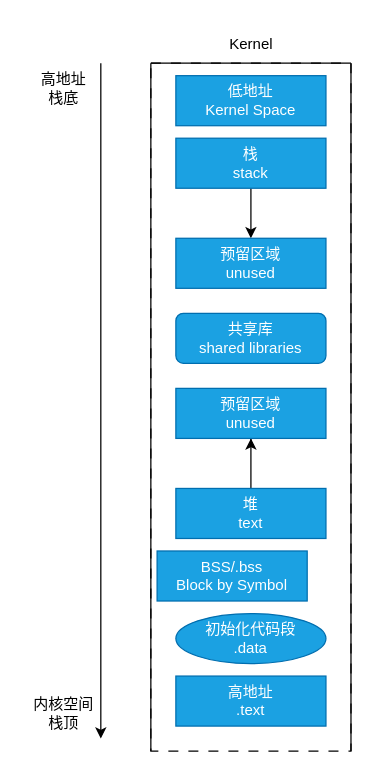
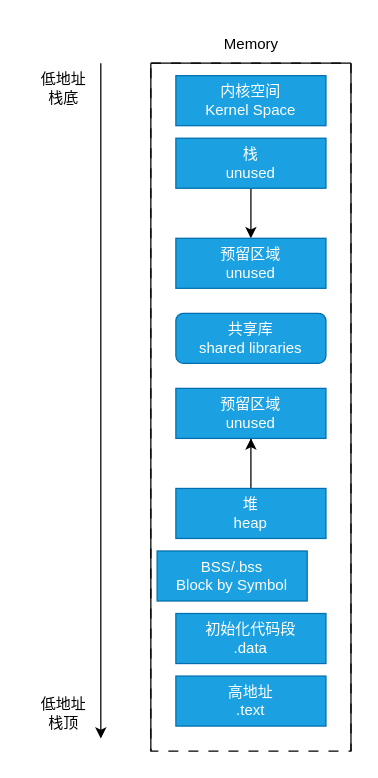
(251, 44) -> (251, 44)
(64, 88) -> (64, 88)
(251, 101) -> (251, 101)
(251, 163) -> (251, 163)
(251, 513) -> (251, 513)
(251, 638) -> (251, 638)
(64, 713) -> (64, 713)
